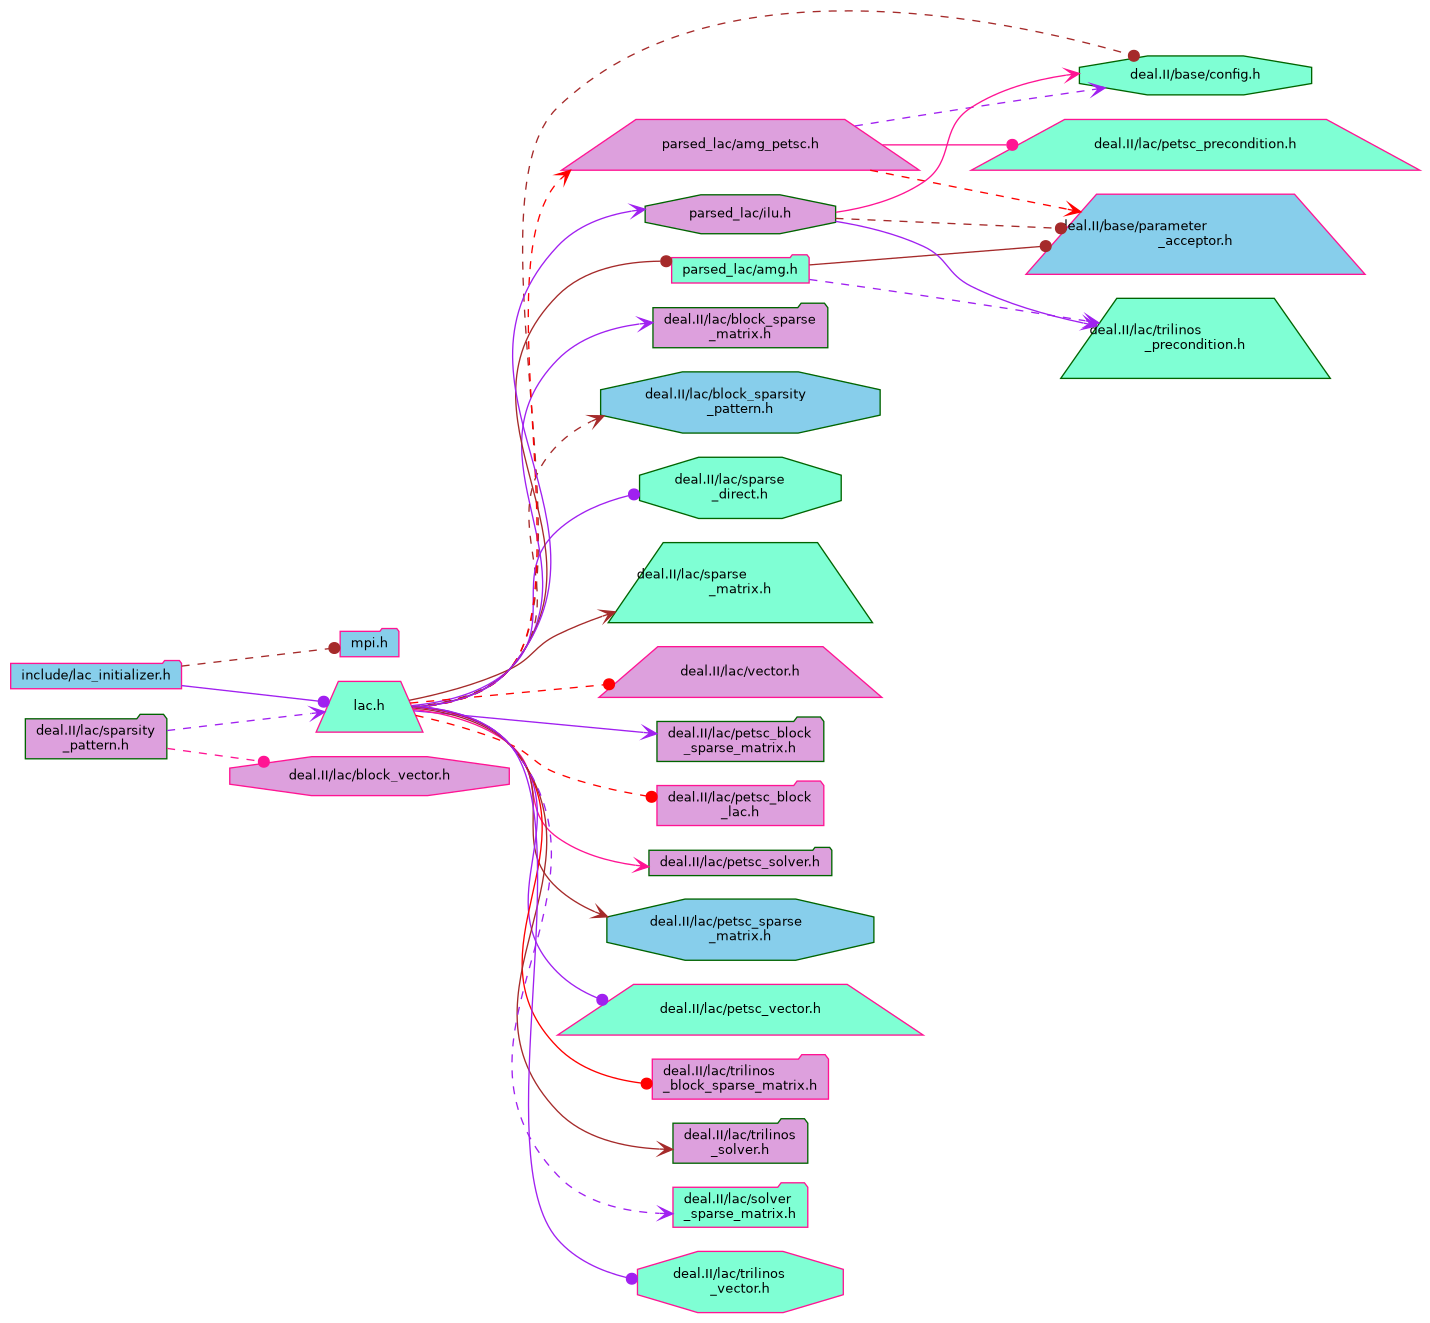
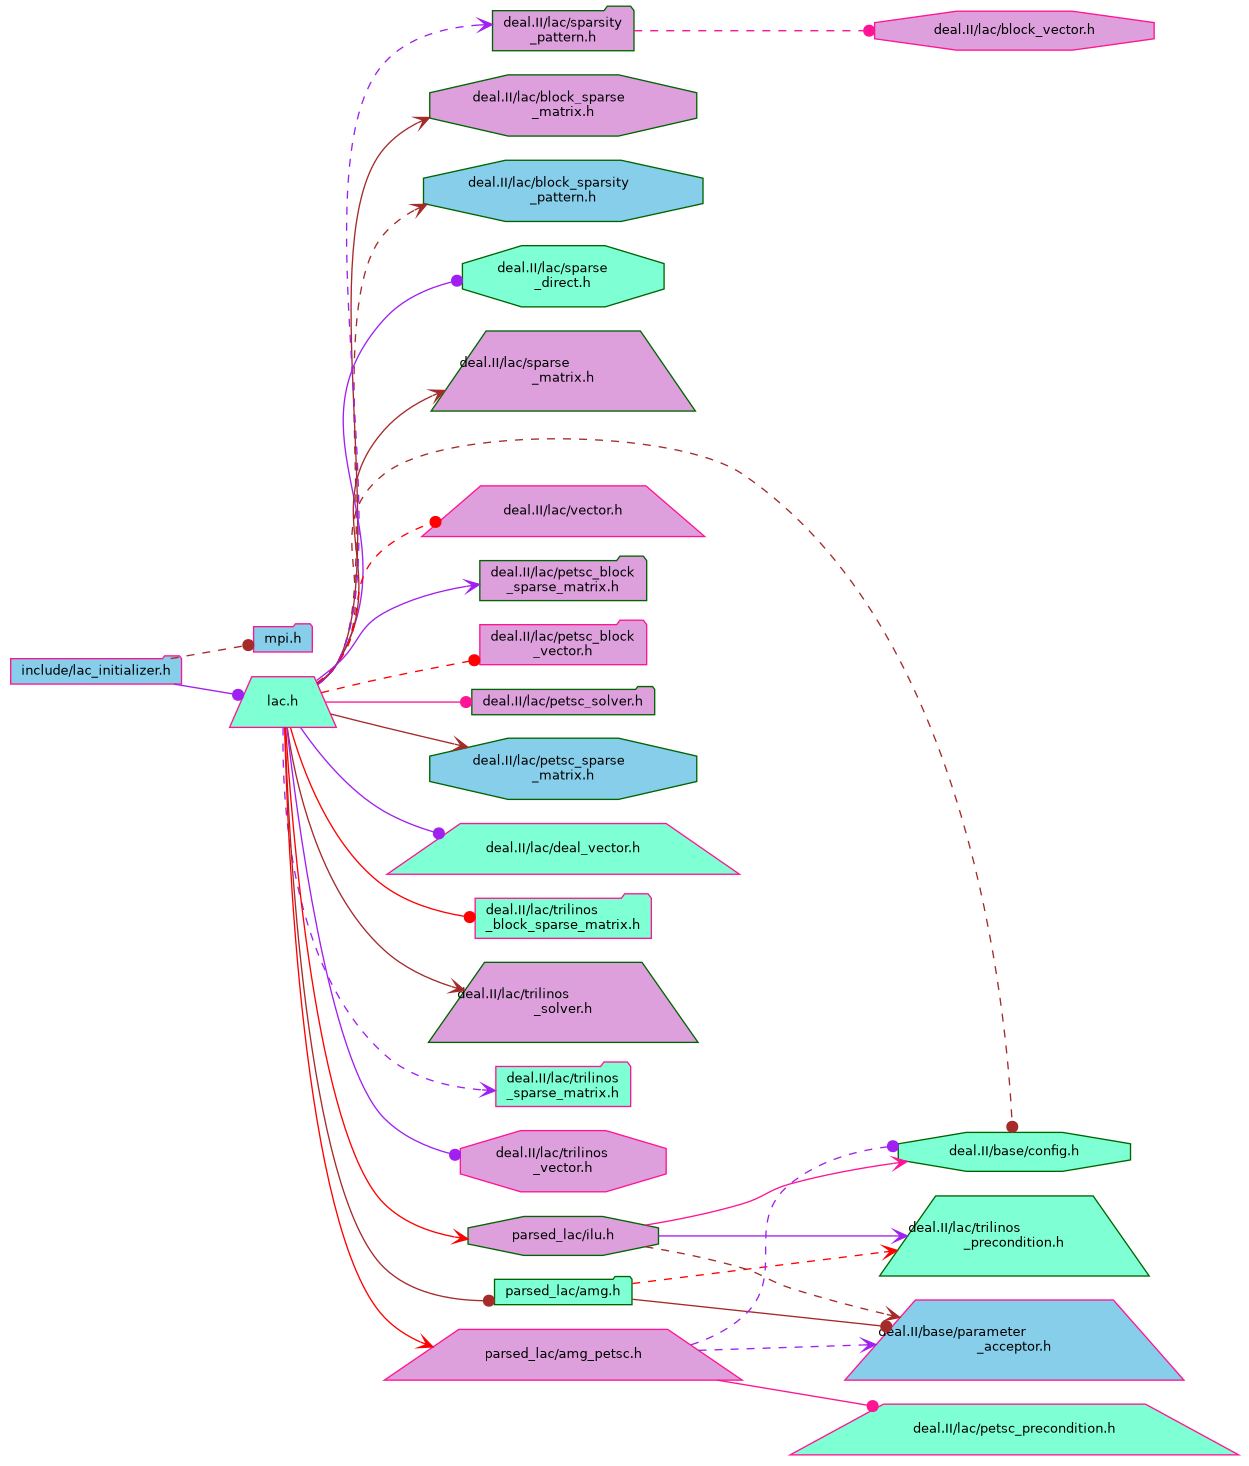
(955, 110) -> (767, 1227)
(969, 190) -> (781, 1348)
(945, 223) -> (772, 1281)
(740, 270) -> (563, 1292)
(947, 299) -> (777, 1265)
(740, 328) -> (563, 105)
(514, 359) -> (318, 1011)
(535, 477) -> (316, 1115)
(534, 522) -> (353, 398)
(740, 583) -> (563, 371)
(239, 722) -> (348, 230)
(740, 806) -> (563, 645)
(559, 839) -> (393, 702)
(740, 1010) -> (563, 849)
(740, 1079) -> (563, 918)
(740, 1143) -> (563, 1002)
(740, 1207) -> (563, 1086)
(740, 1282) -> (563, 1161)
